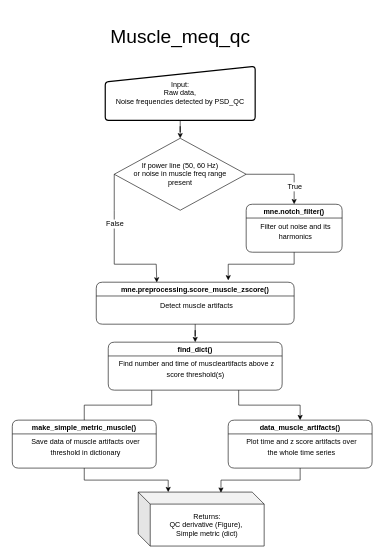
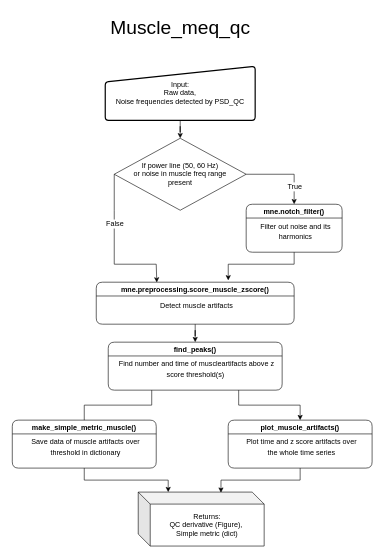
(180, 36) -> (180, 27)
(195, 350) -> (195, 350)
(300, 428) -> (300, 428)
